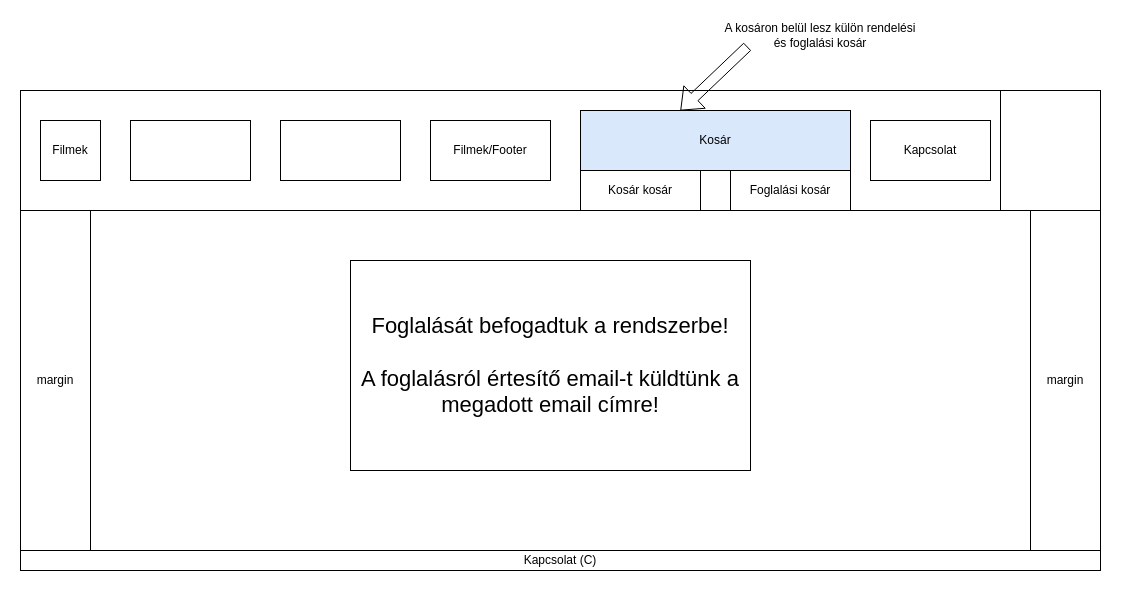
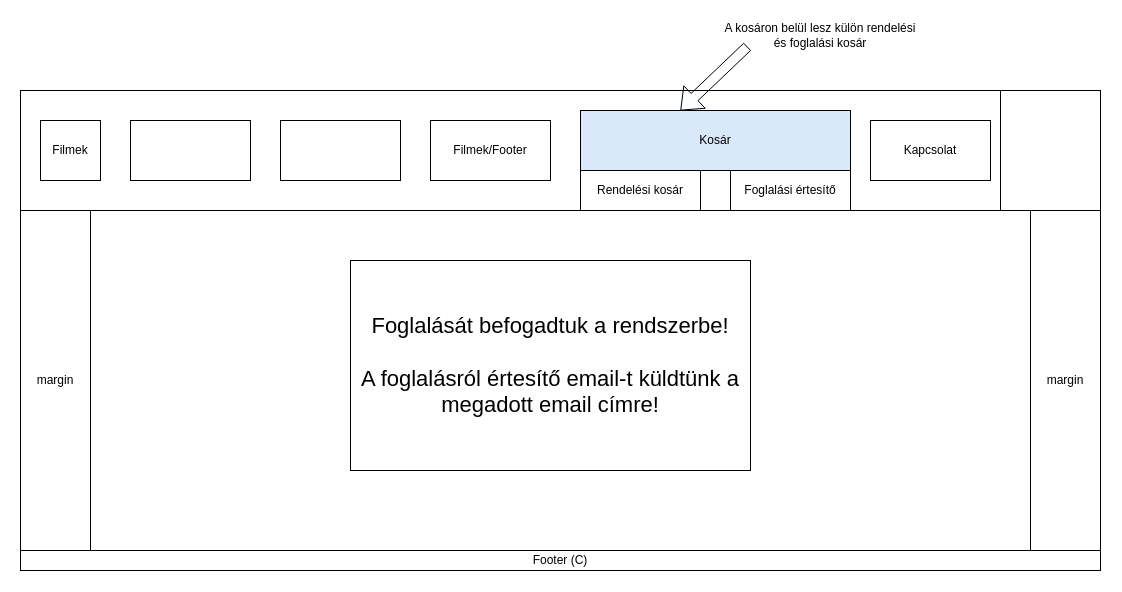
(641, 191) -> (641, 191)
(791, 191) -> (791, 191)
(561, 561) -> (561, 561)
